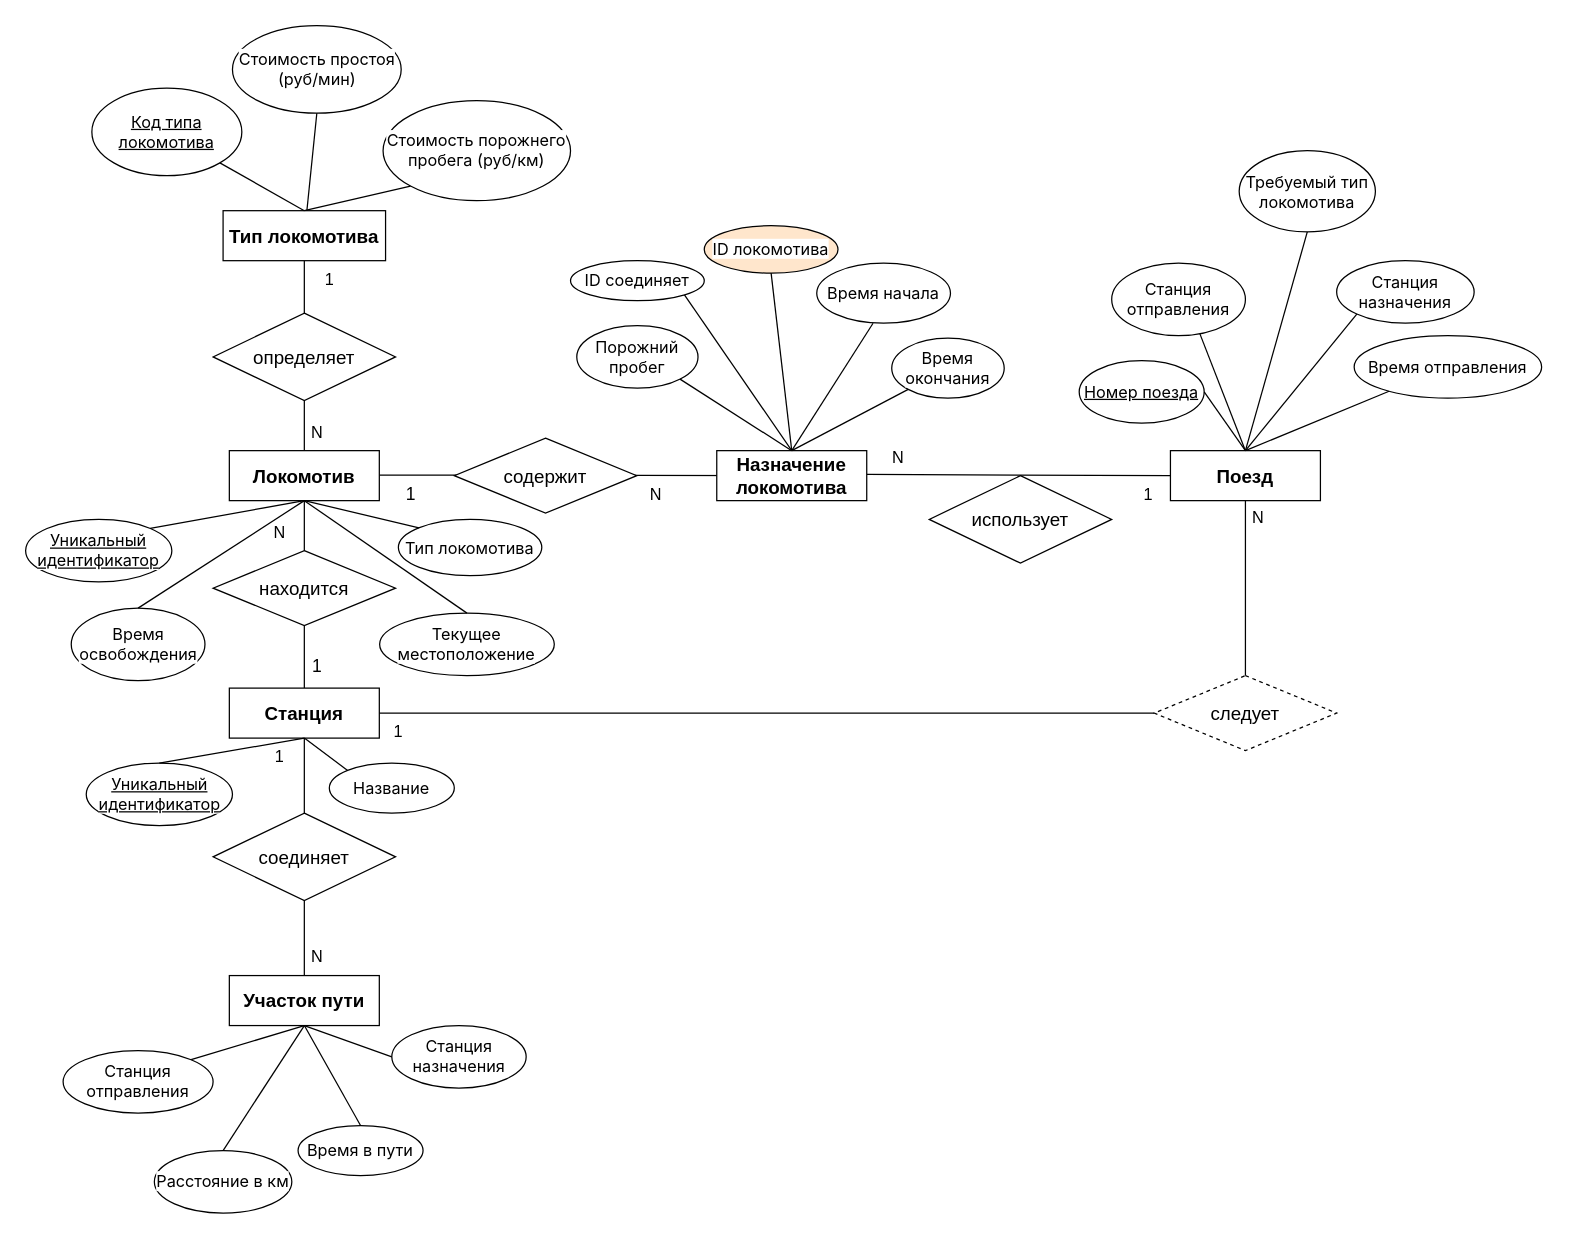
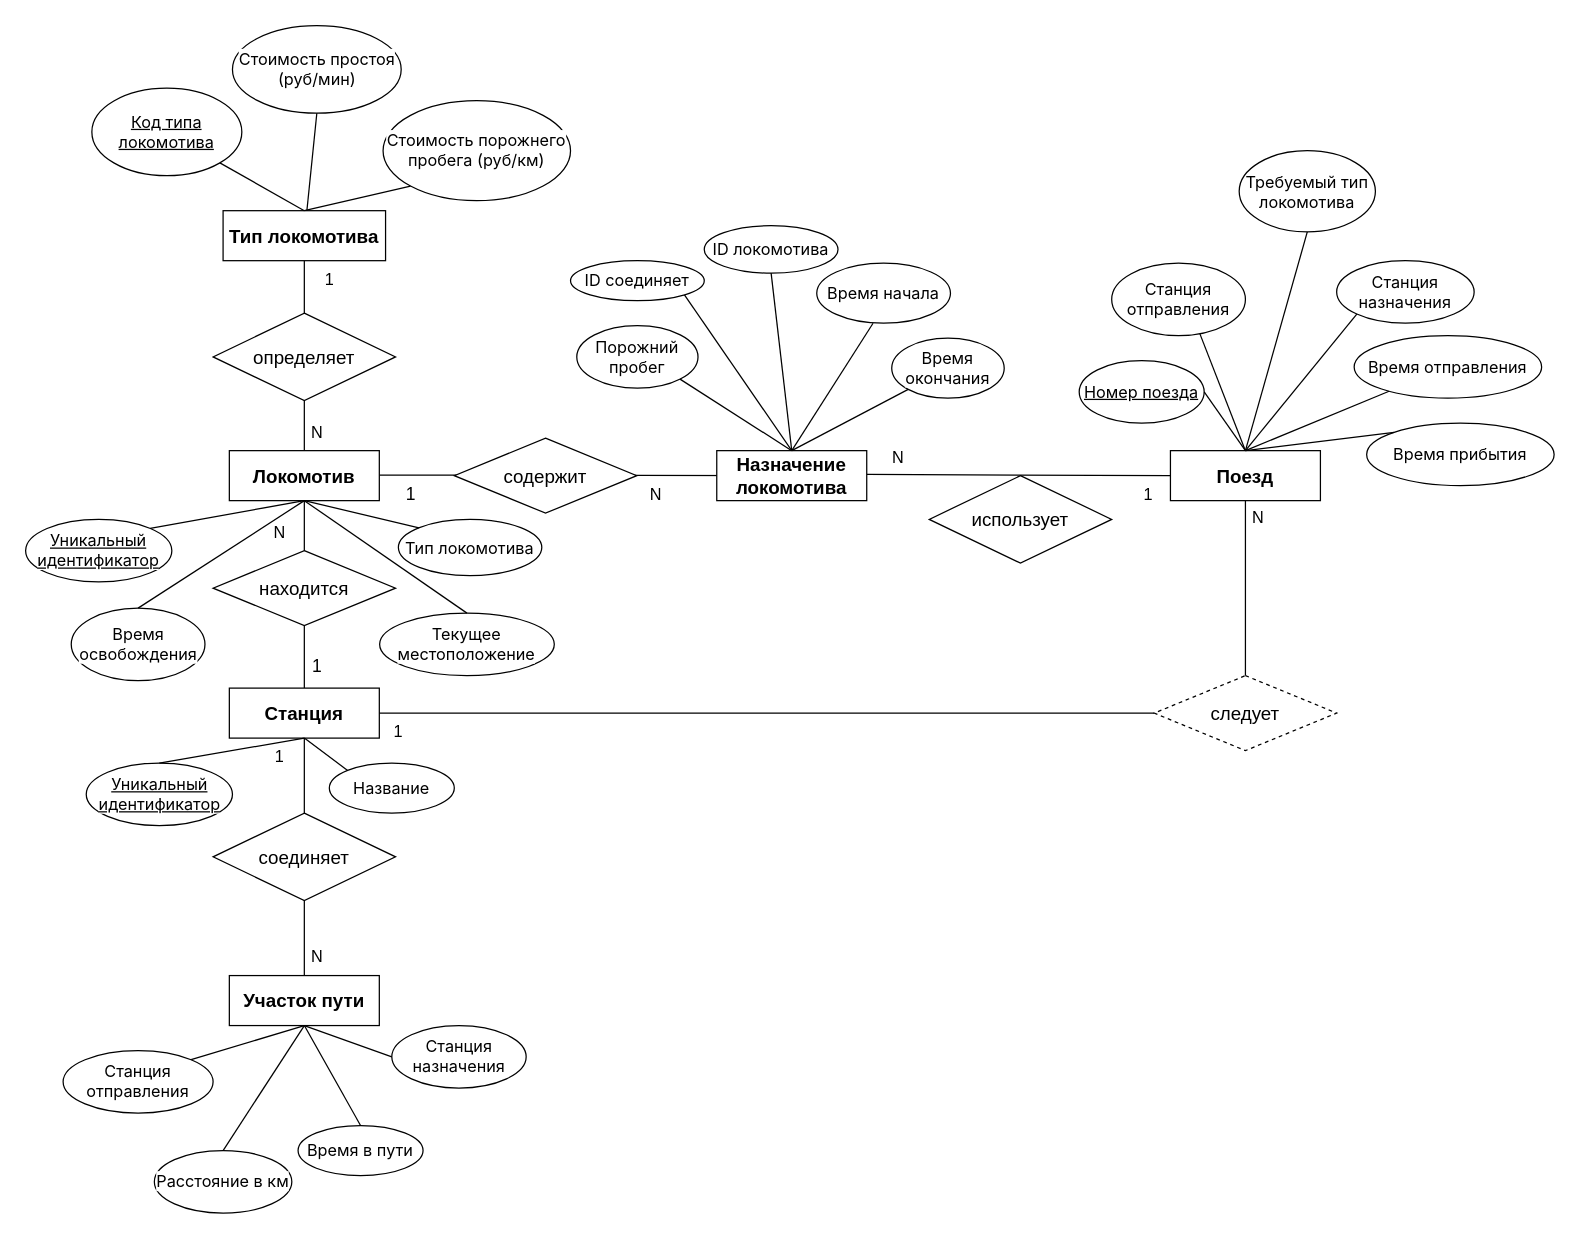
(771, 249) -> (771, 249)
none -> (1321, 441)
none -> (1461, 454)
